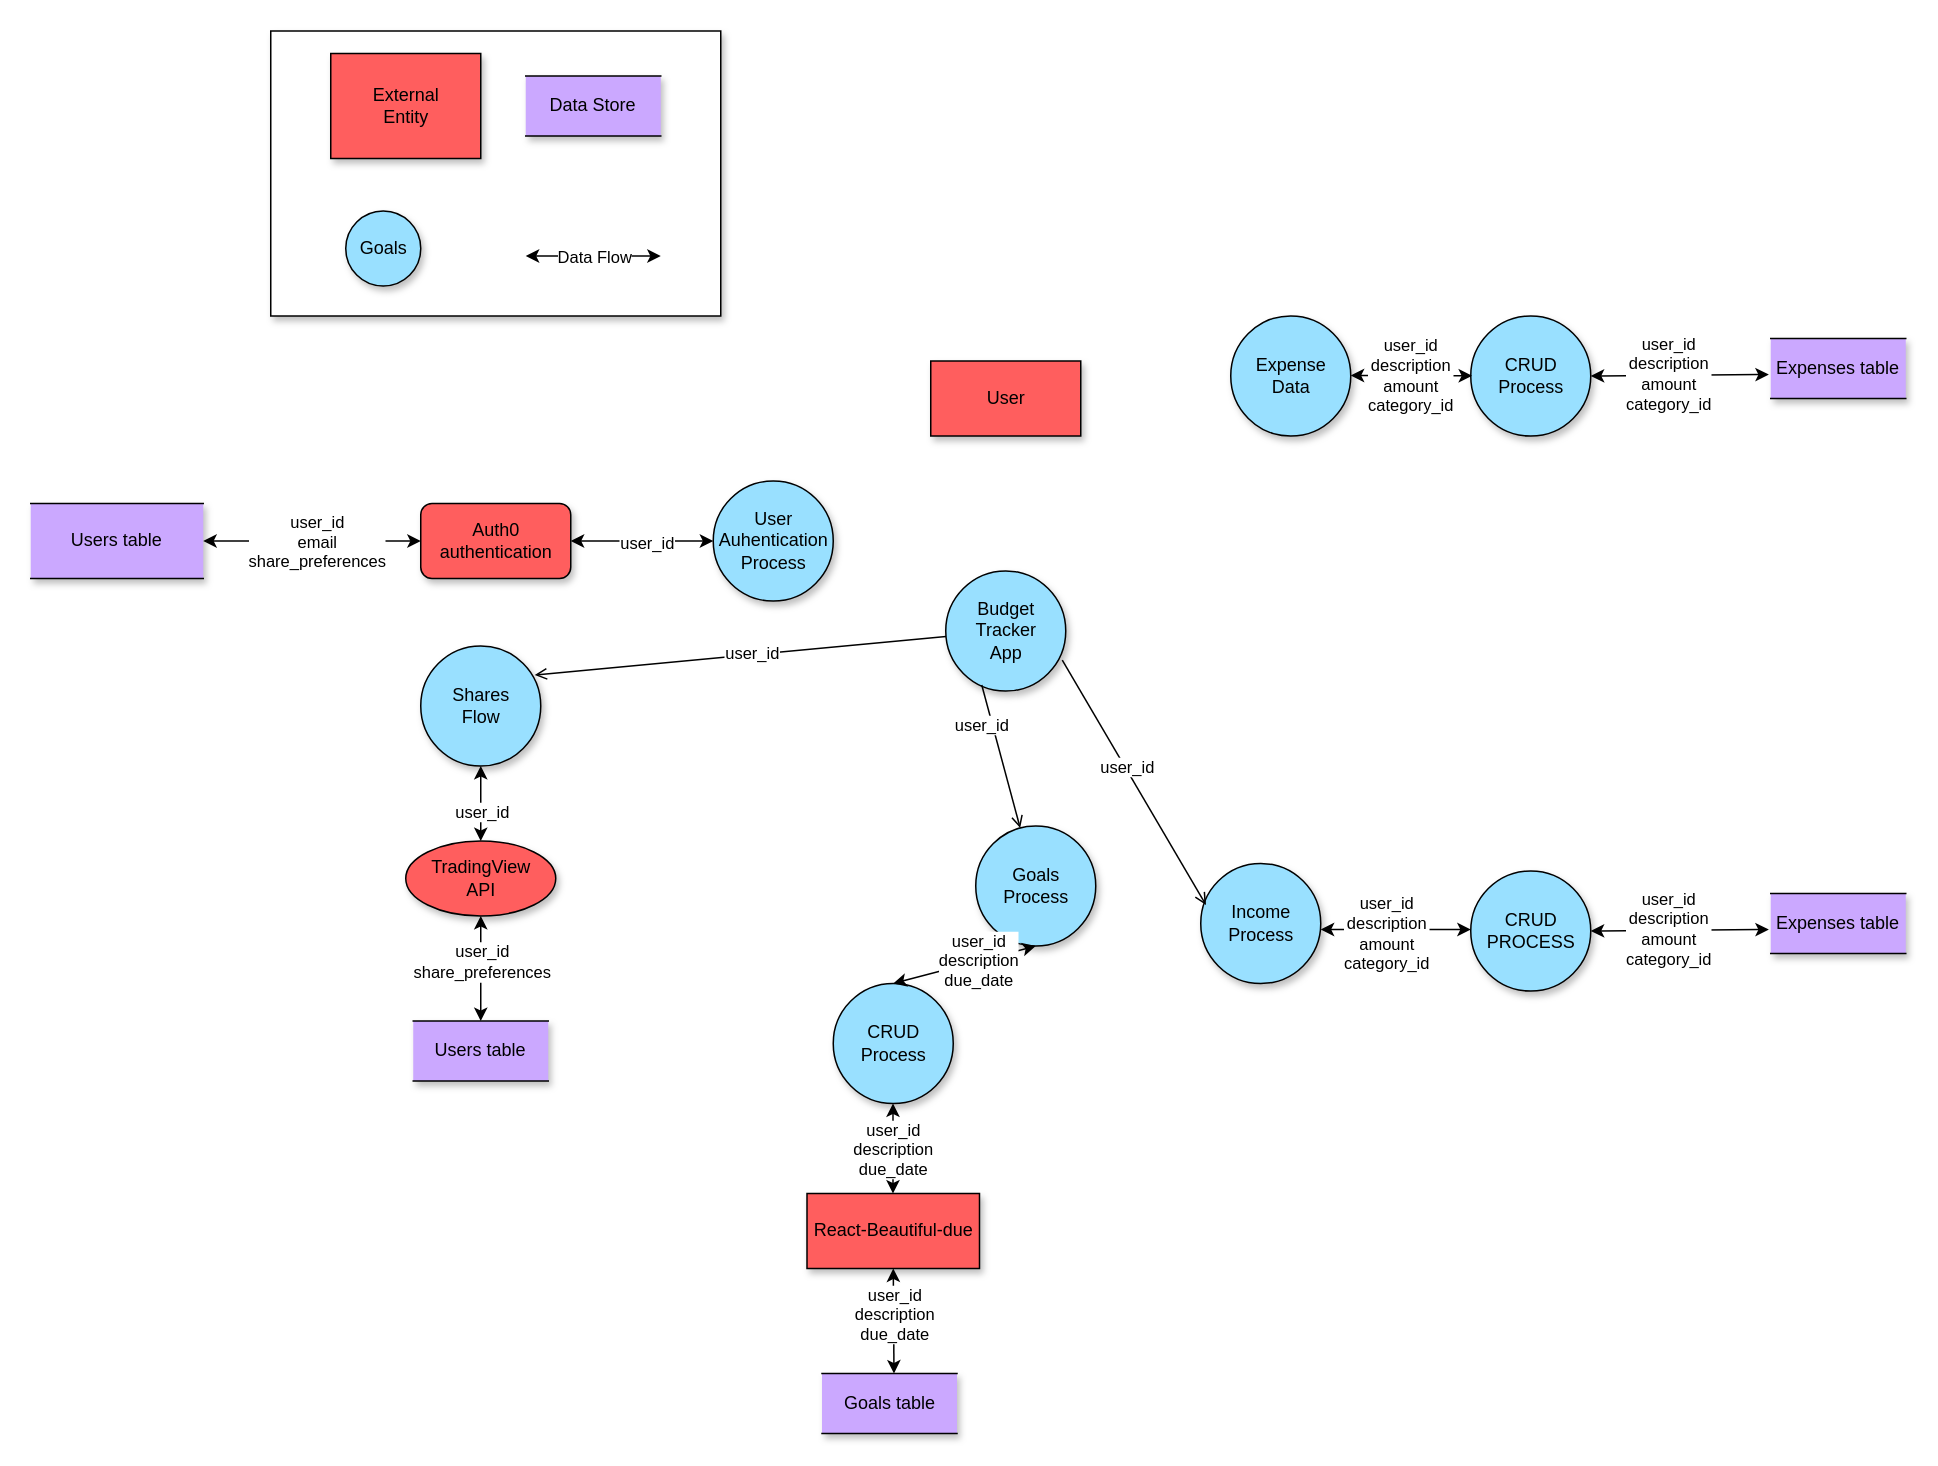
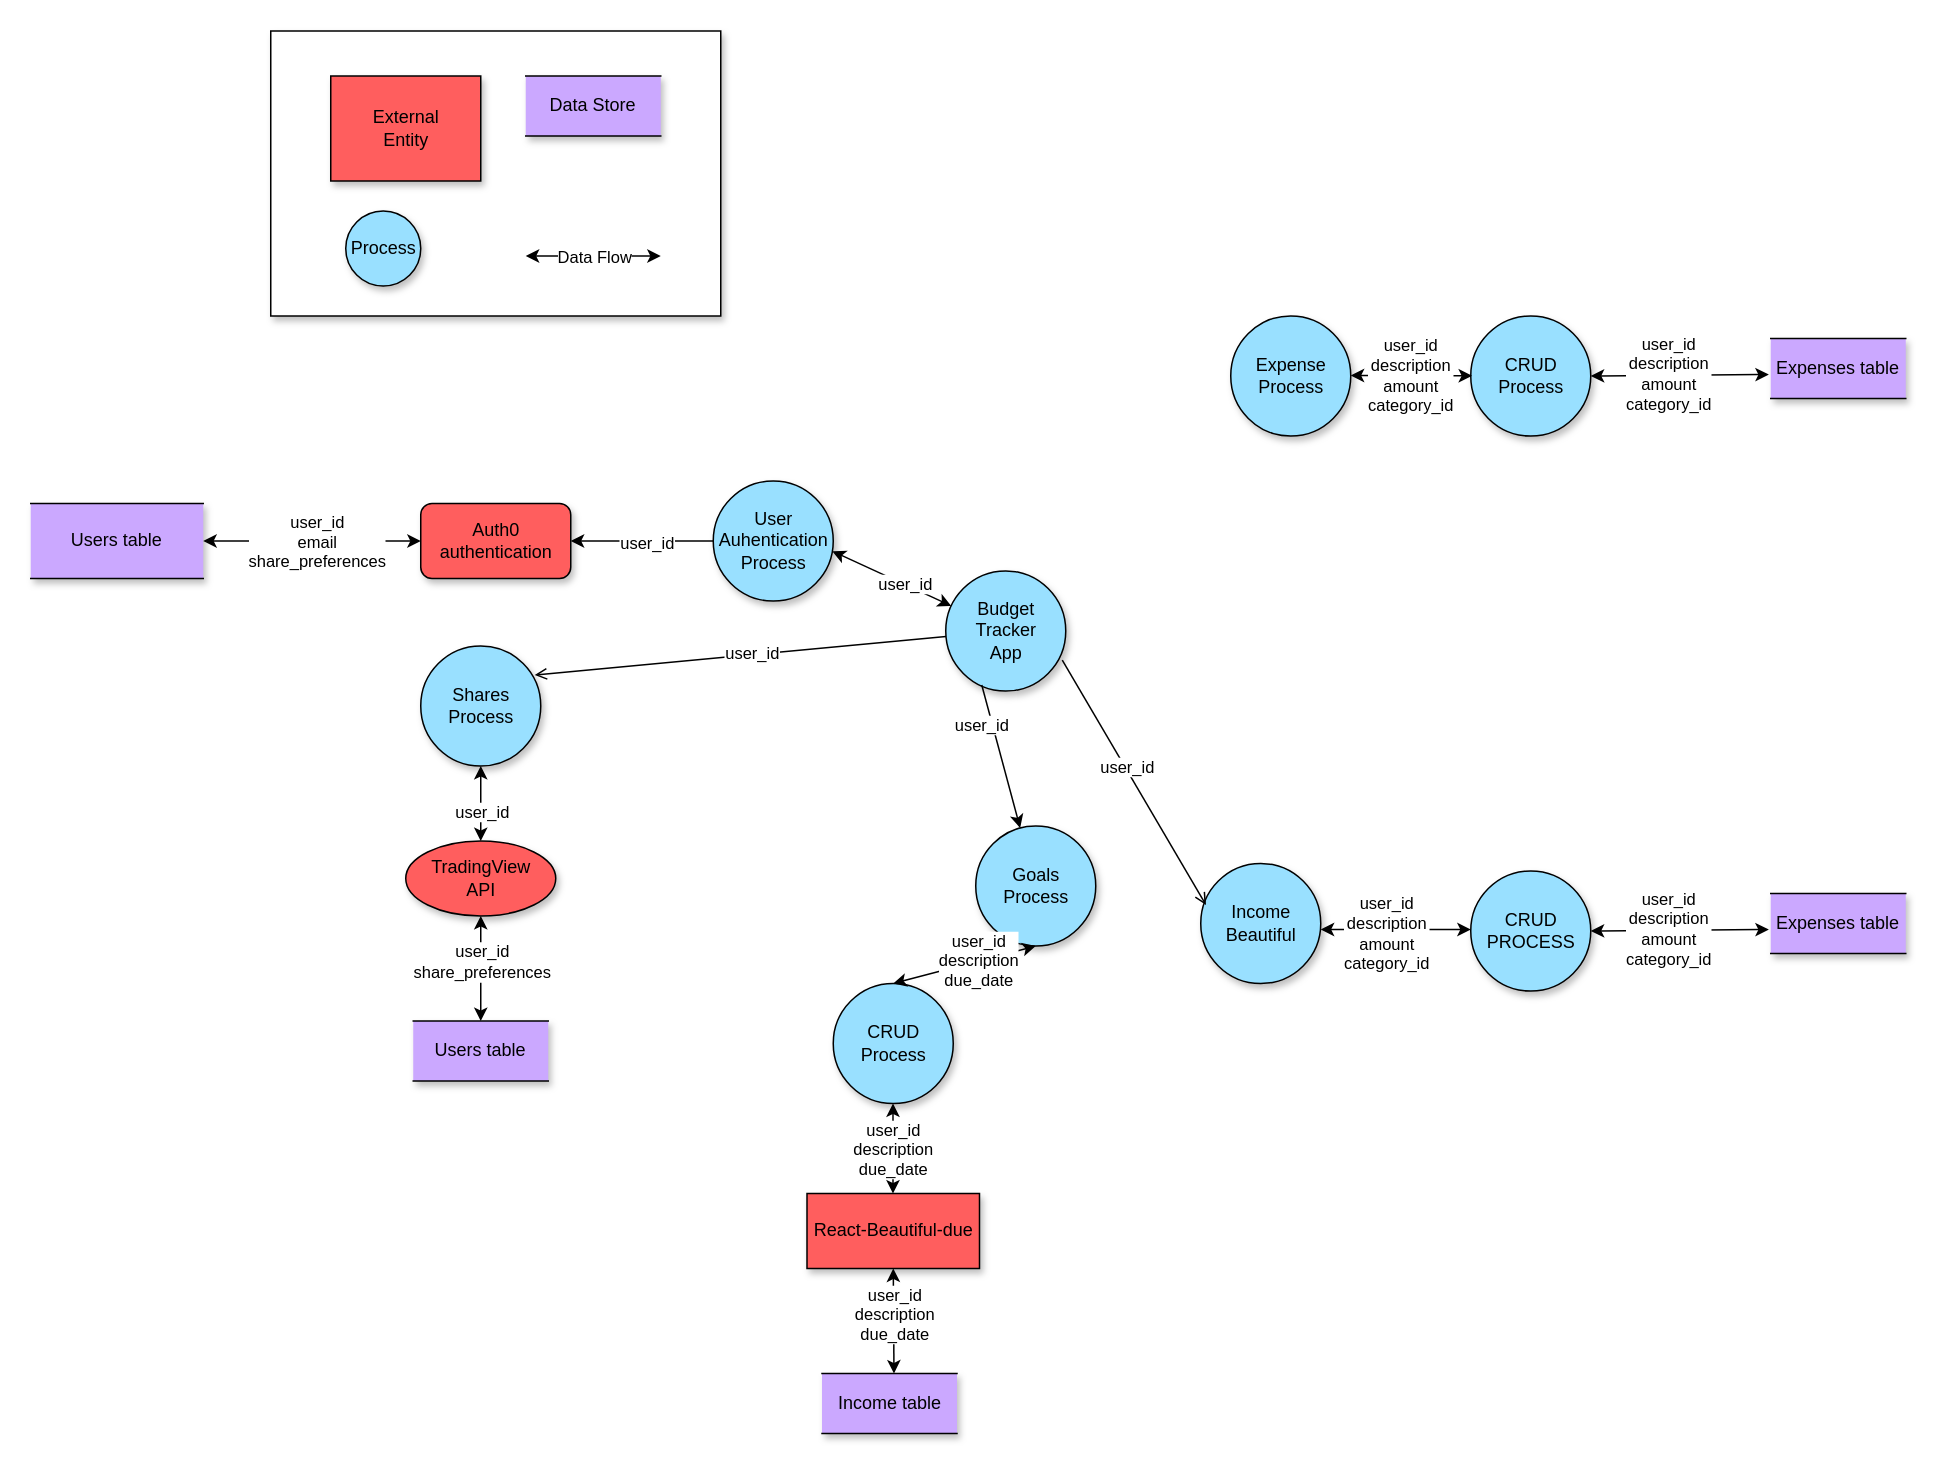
(406, 106) -> (406, 128)
(384, 248) -> (384, 248)
(1292, 376) -> (1292, 376)
(1006, 398) -> none
(702, 541) -> (705, 541)
none -> (863, 565)
(482, 706) -> (482, 706)
(1018, 819) -> (1017, 817)
(1262, 923) -> (1262, 923)
(890, 1403) -> (890, 1403)
